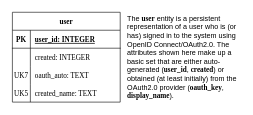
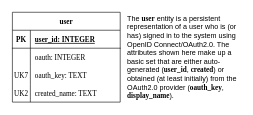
(65, 58) -> (61, 58)
(65, 76) -> (63, 76)
(21, 94) -> (21, 94)
